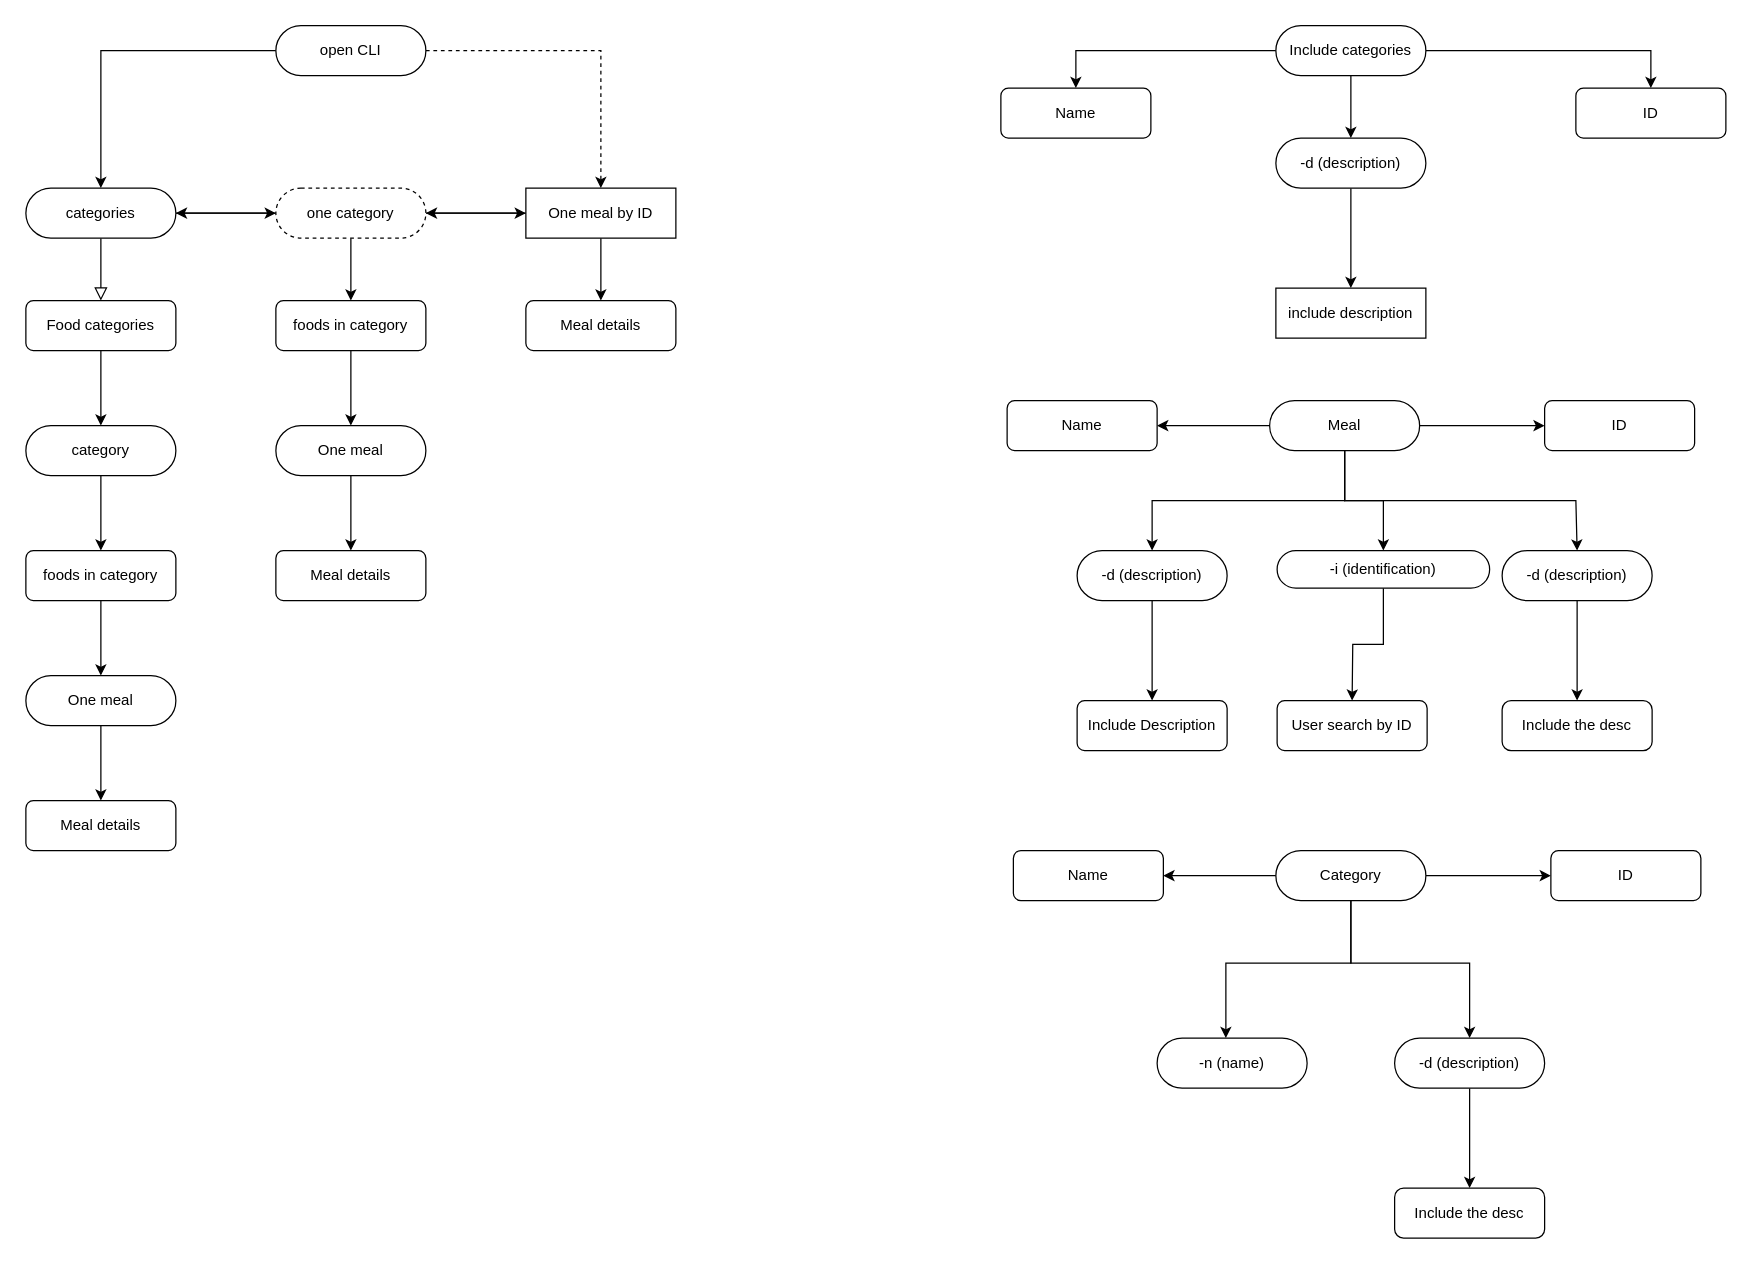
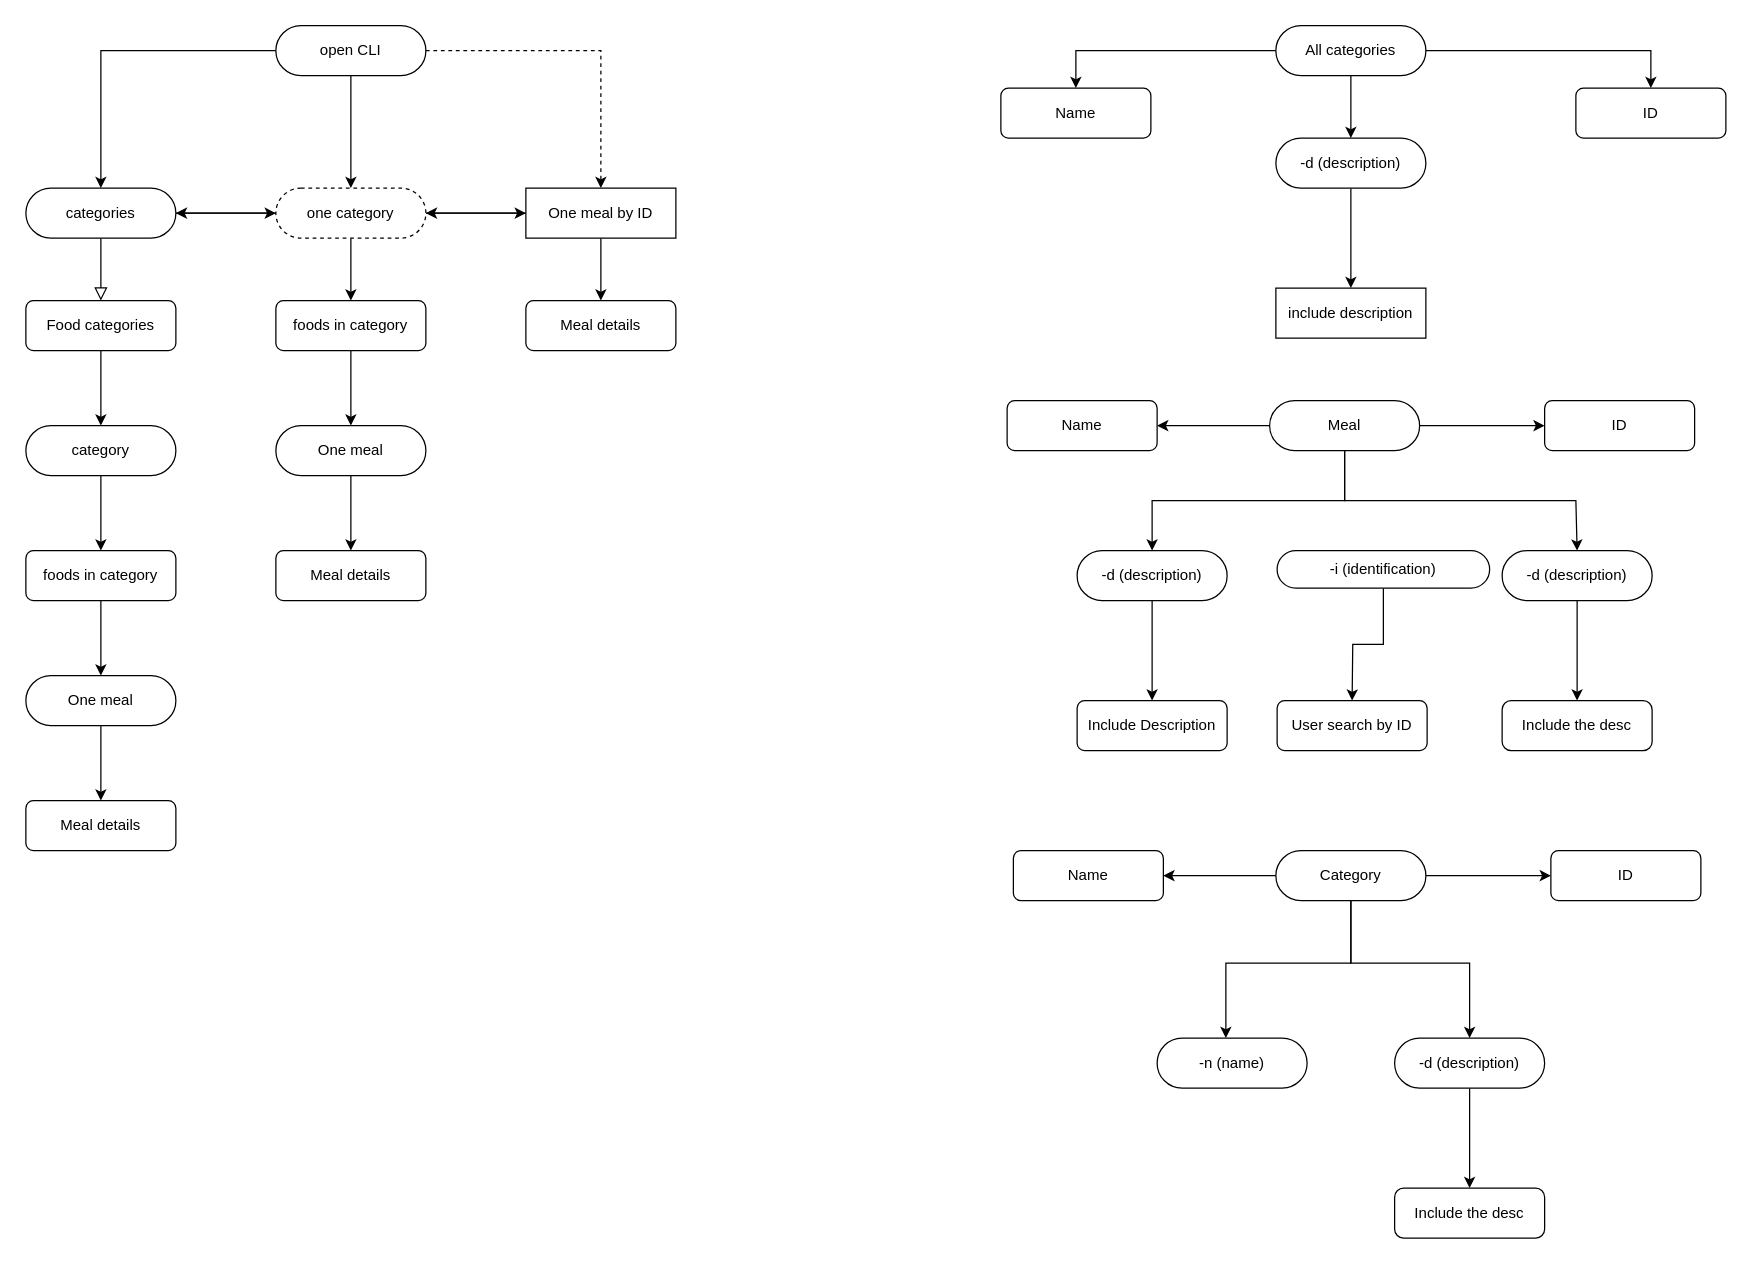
(1351, 51) -> (1351, 51)
none -> (351, 128)
(1383, 523) -> none
